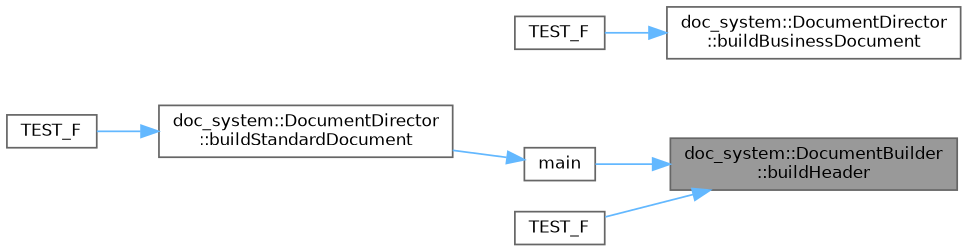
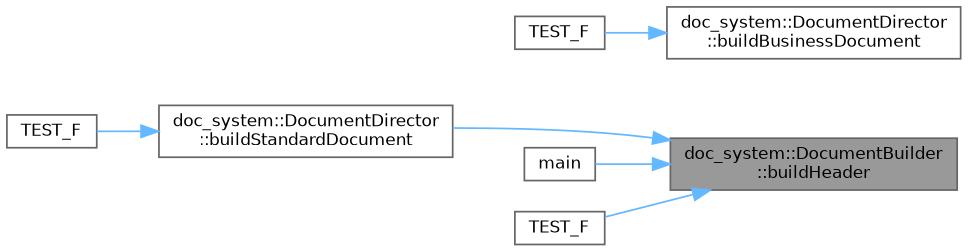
(480, 154) -> (553, 130)
